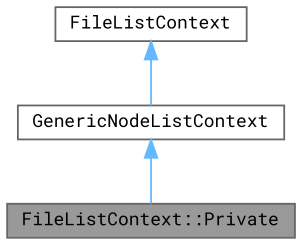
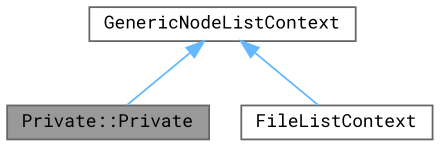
(151, 82) -> (286, 79)
(151, 221) -> (108, 122)
